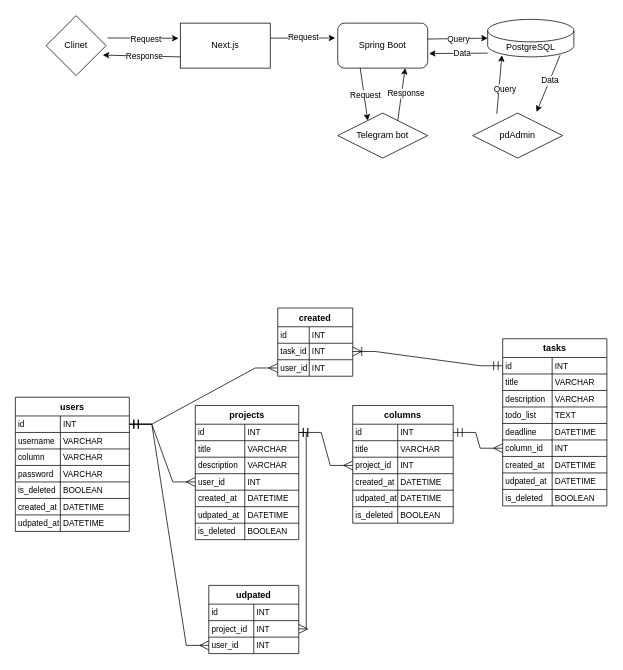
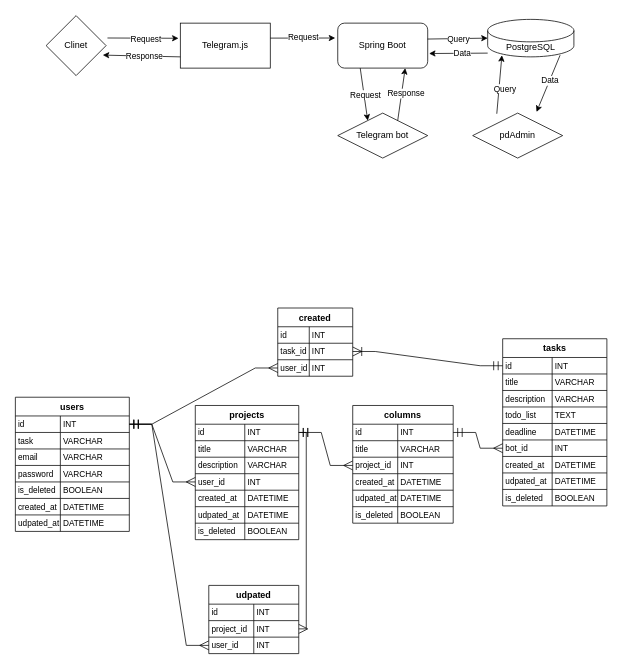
(225, 45) -> (225, 45)
(36, 441) -> (27, 441)
(524, 448) -> (518, 448)
(31, 457) -> (27, 457)
